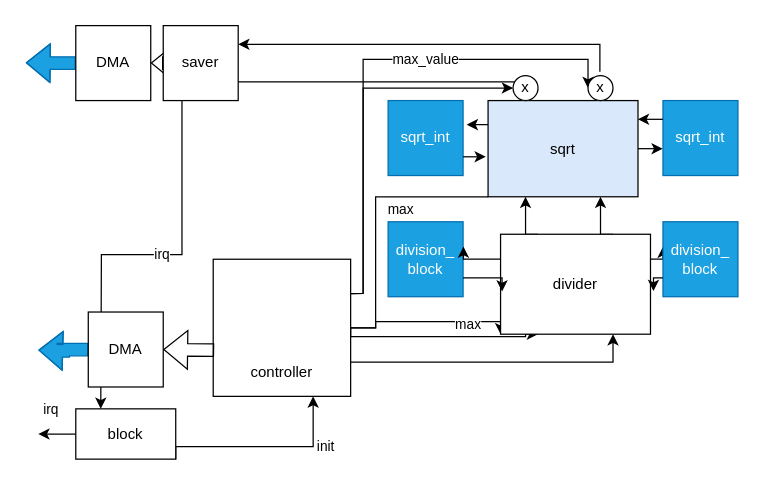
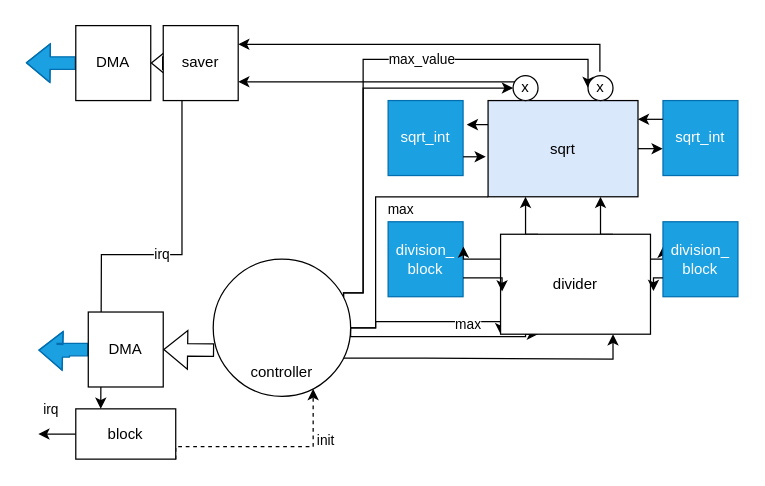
(244, 82) -> (248, 82)
(282, 328) -> (282, 328)
(265, 447) -> (268, 447)
